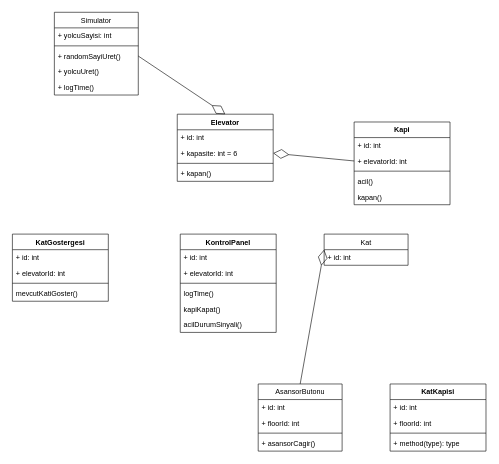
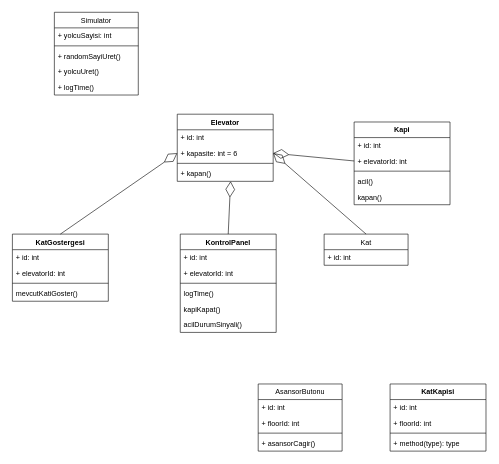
(175, 81) -> none
none -> (112, 198)
none -> (325, 198)
none -> (229, 216)
(311, 324) -> none
